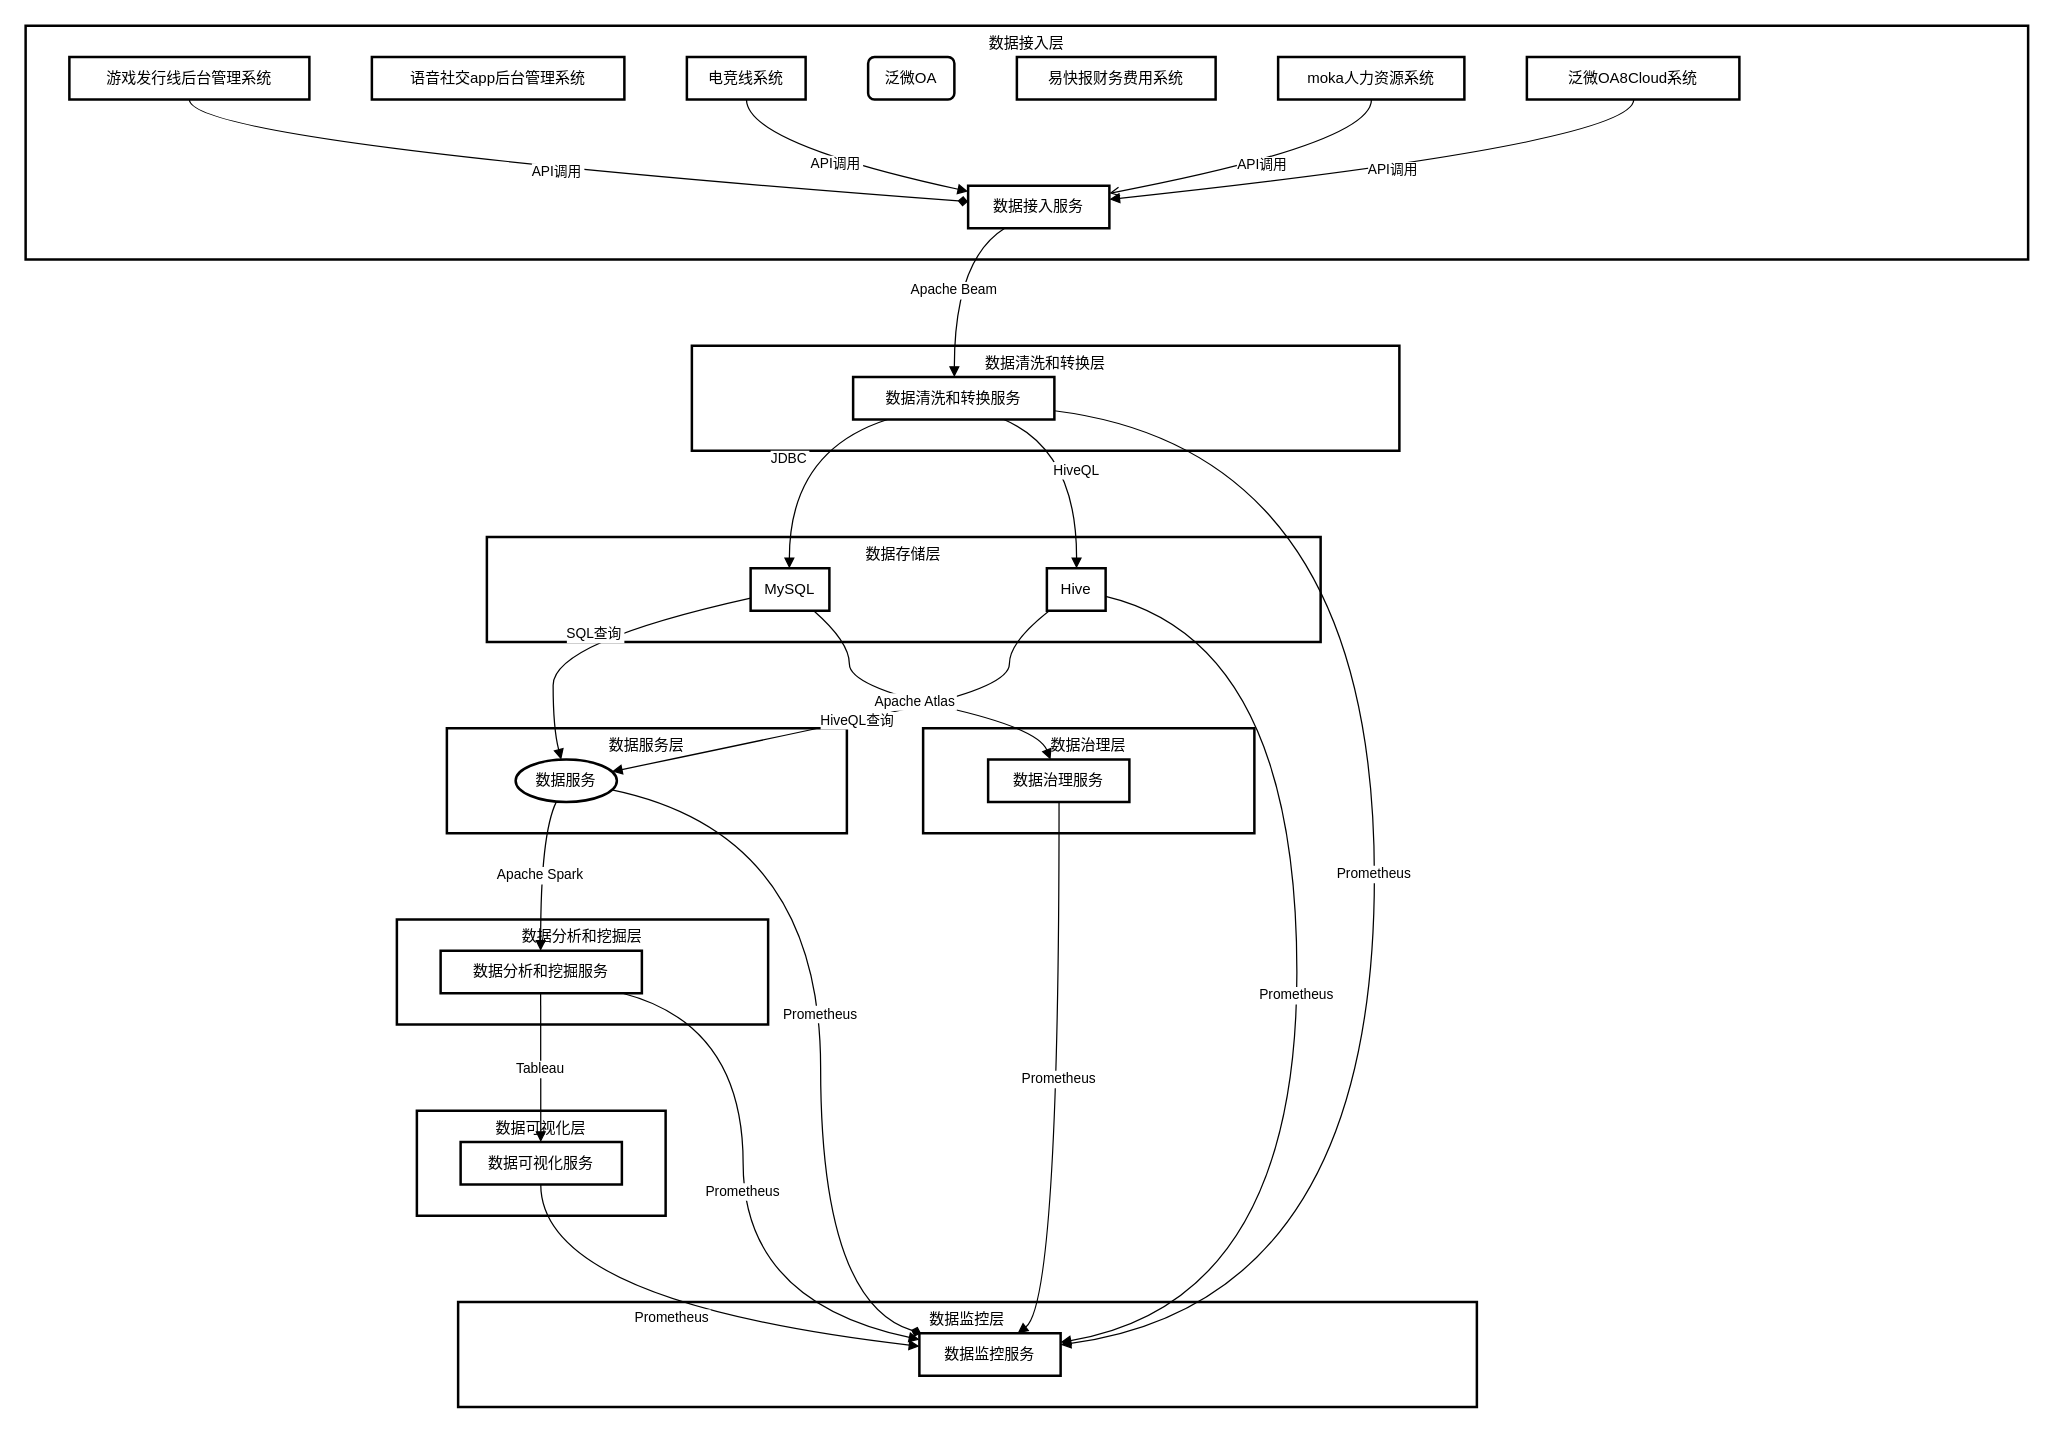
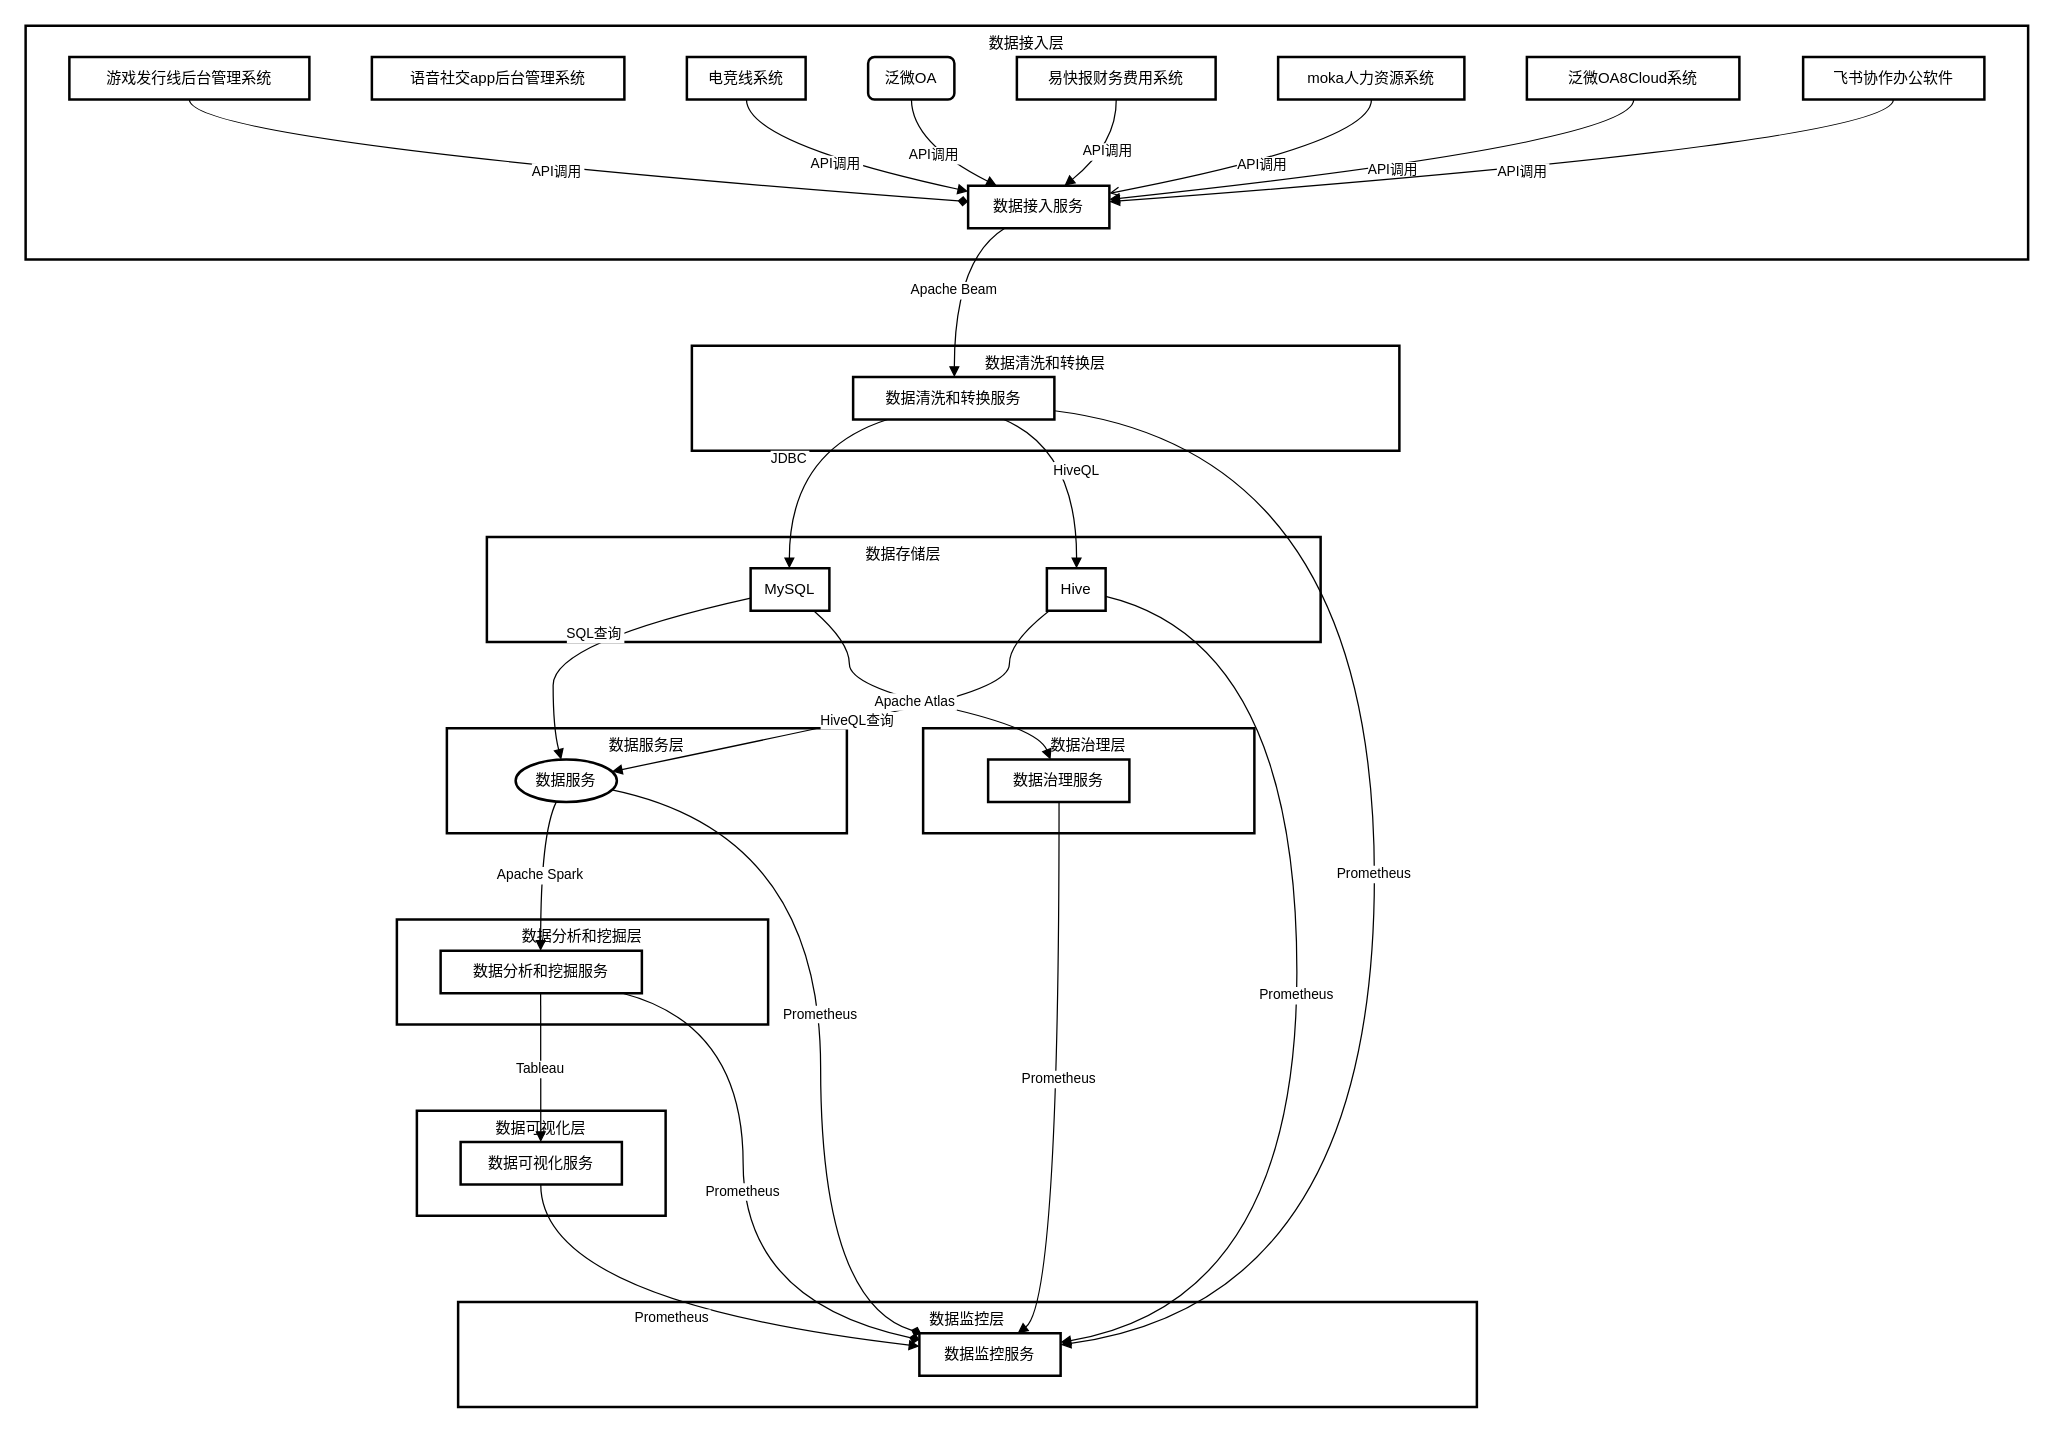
none -> (1894, 78)
none -> (1112, 127)
none -> (939, 150)
none -> (1510, 168)
(907, 1337) -> (908, 1337)
